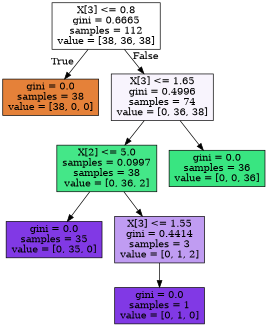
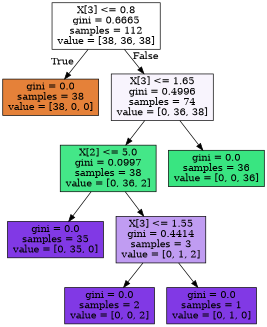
(107, 168) -> (108, 168)
none -> (110, 306)
